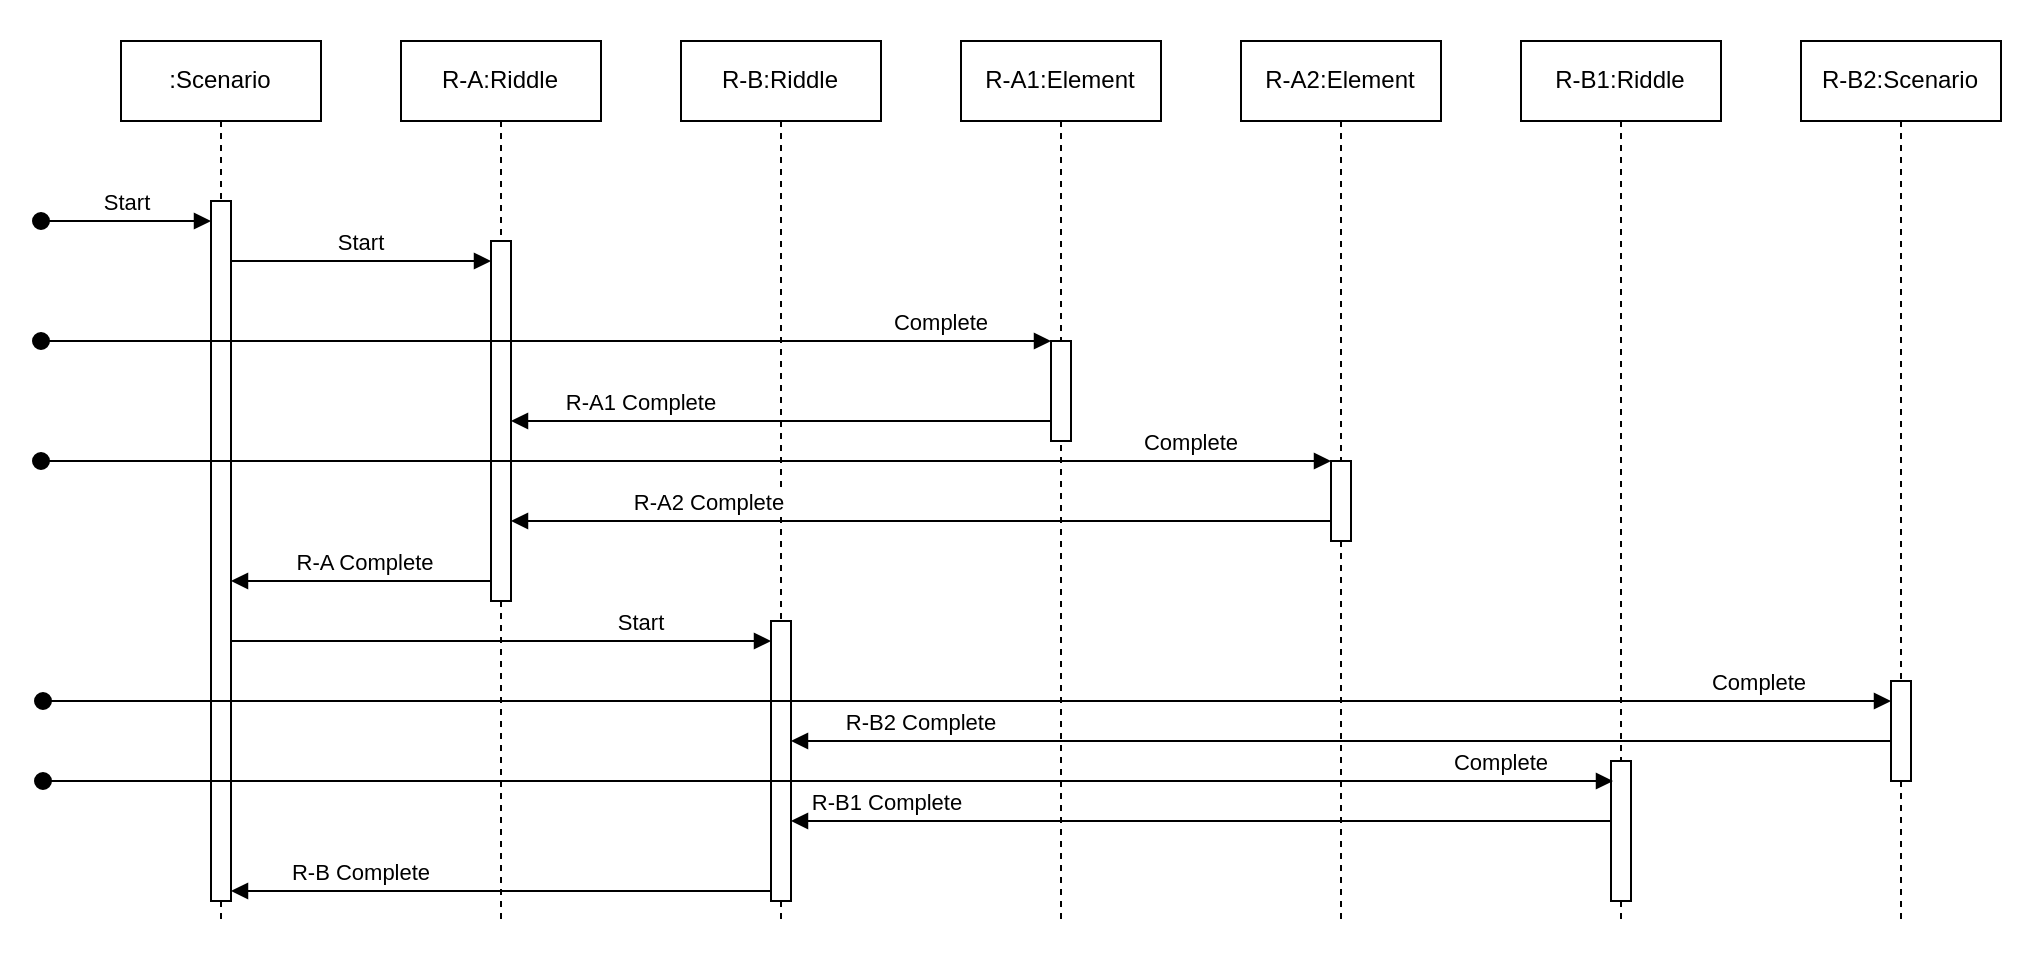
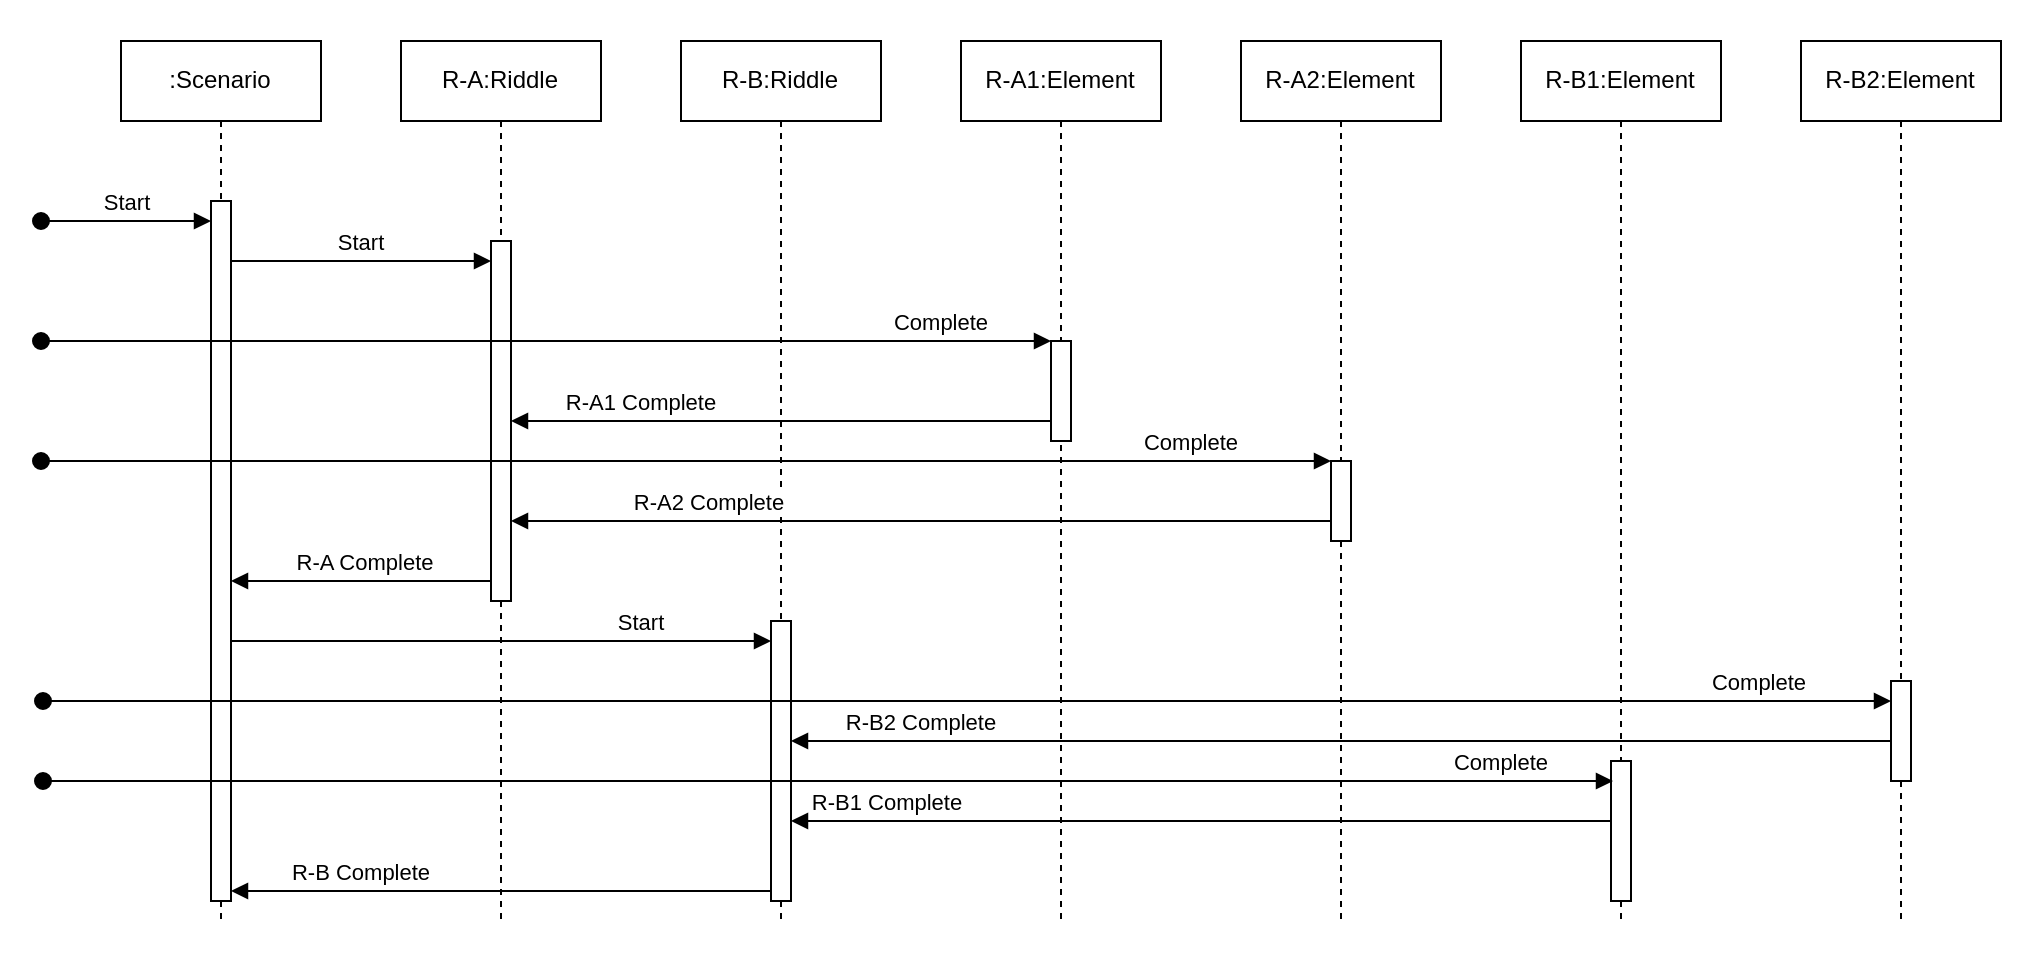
(1621, 81) -> (1621, 81)
(1901, 81) -> (1901, 81)
